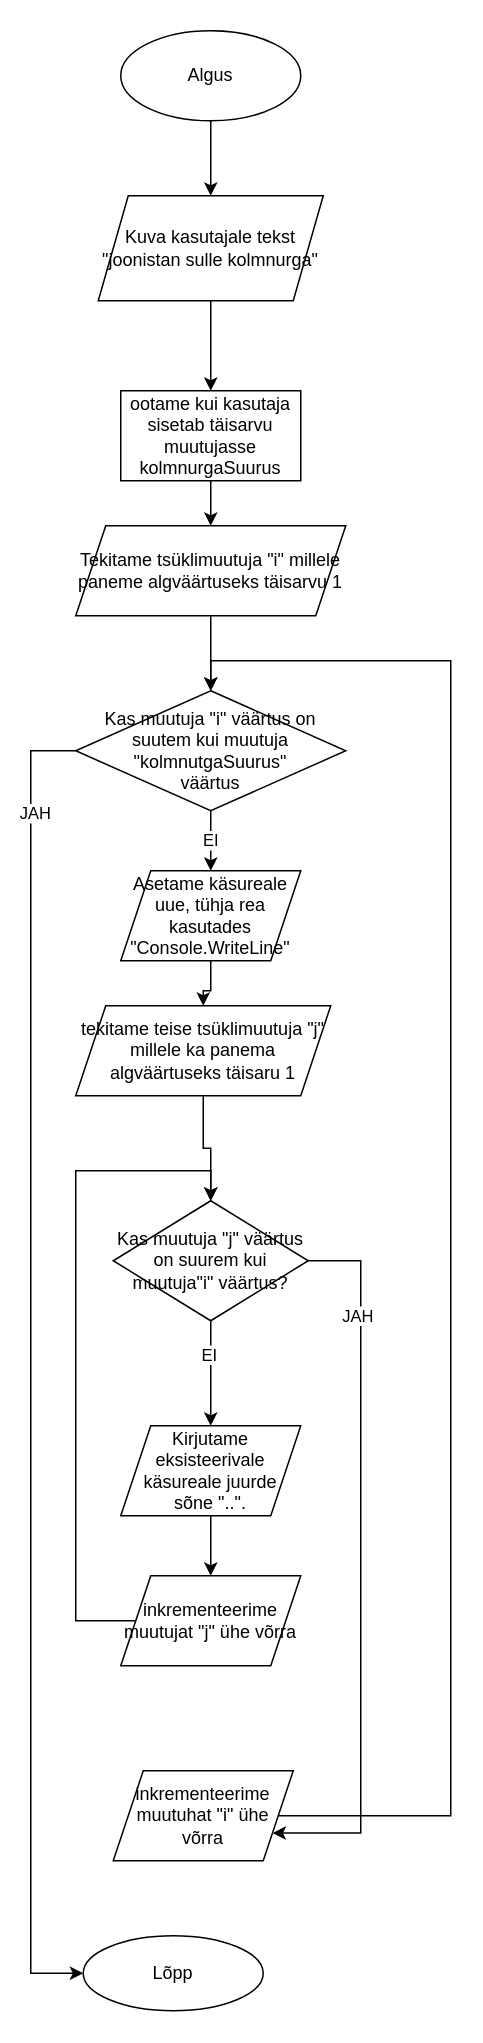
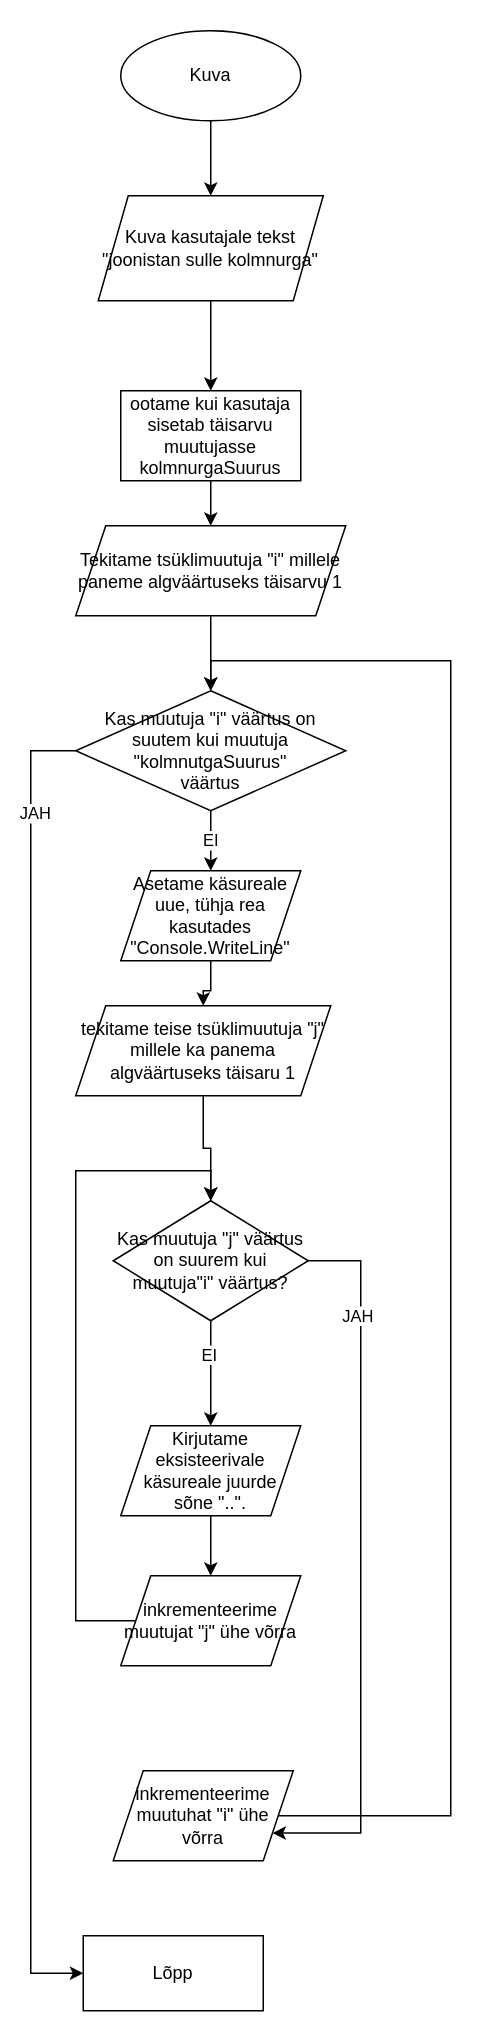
(211, 76) -> (211, 76)
(173, 1973) -> (173, 1973)
